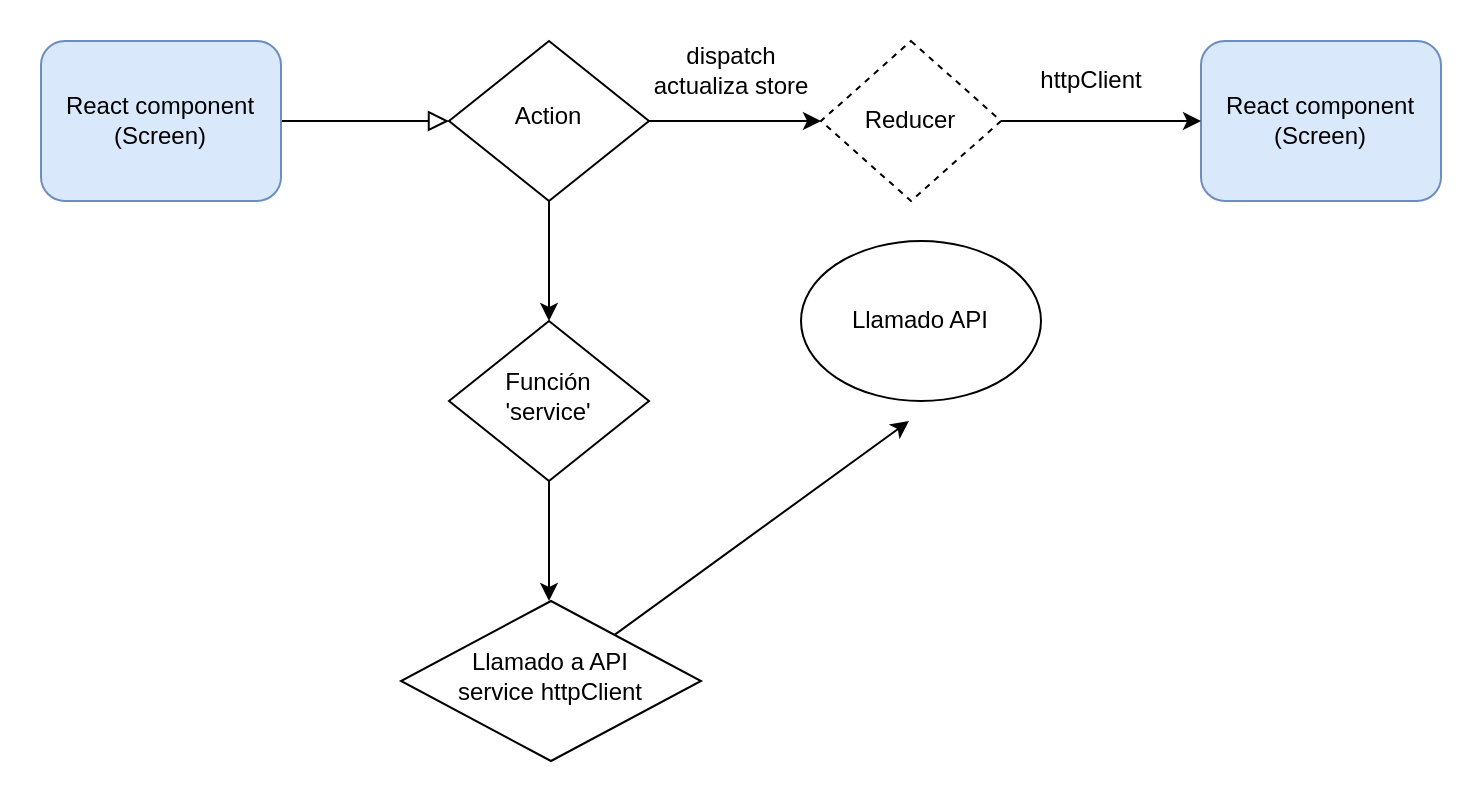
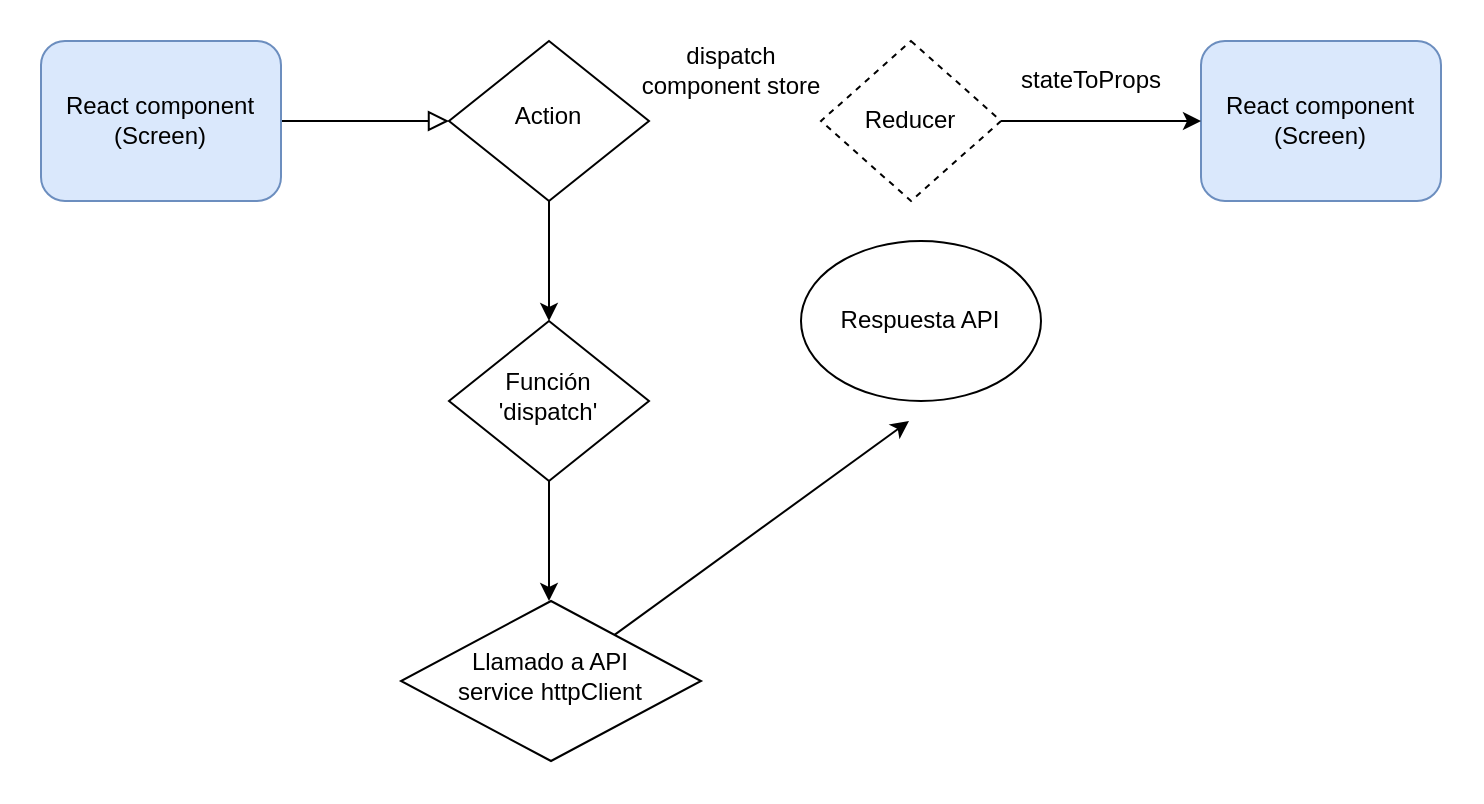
(732, 71) -> (732, 71)
(1092, 81) -> (1092, 81)
(728, 121) -> none
(921, 321) -> (921, 321)
(549, 397) -> (549, 397)
